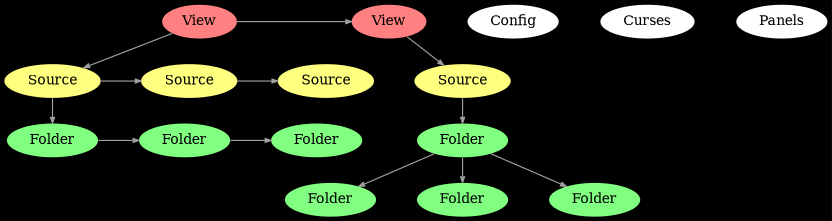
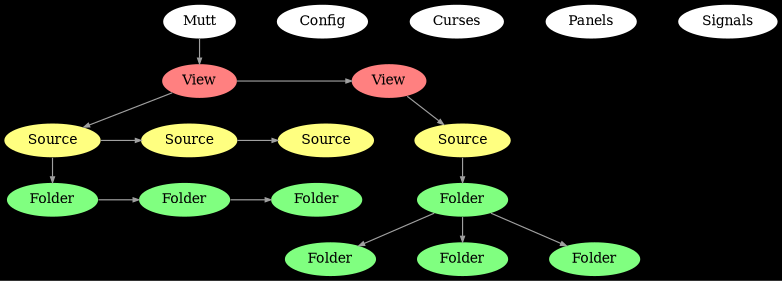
none -> (200, 22)
none -> (728, 22)
